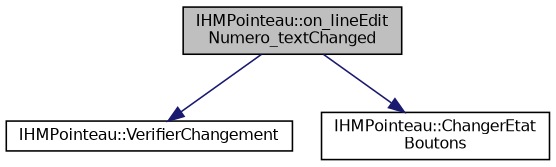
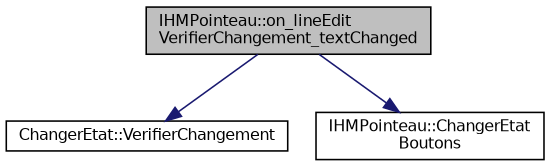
(292, 31) -> (289, 31)
(149, 136) -> (147, 136)
